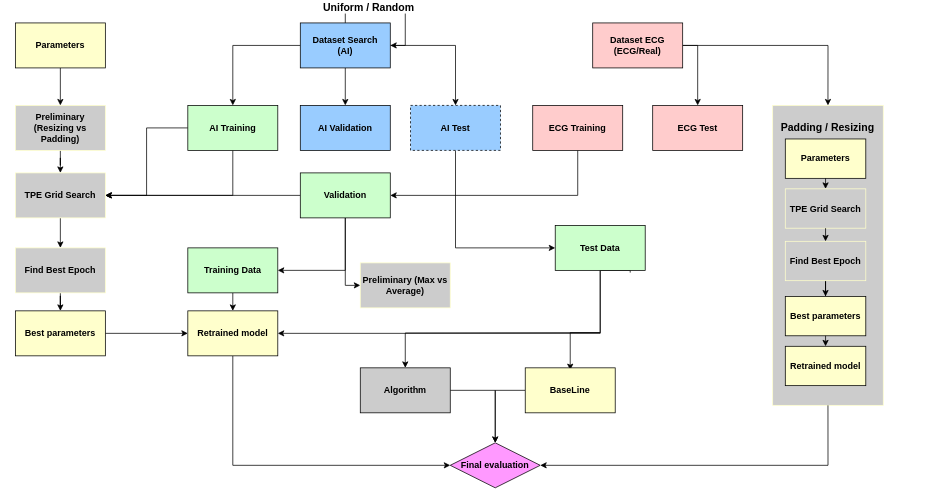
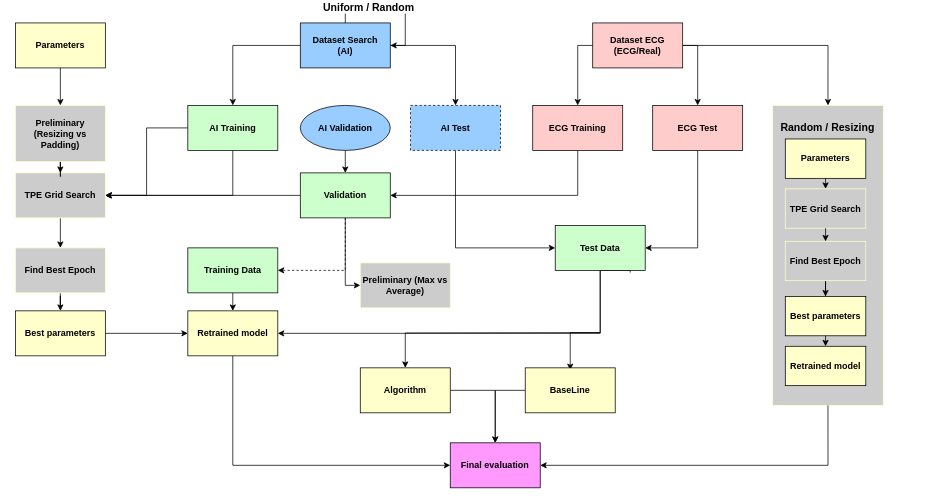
none -> (578, 65)
(345, 84) -> none
(60, 128) -> (60, 134)
(345, 128) -> (345, 128)
(828, 128) -> (828, 128)
none -> (345, 159)
none -> (698, 201)
(313, 270) -> (313, 270)
(405, 390) -> (405, 390)
(495, 465) -> (495, 465)
